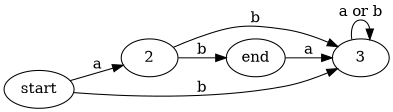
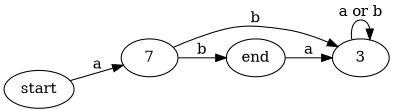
(150, 58) -> (150, 58)
(202, 95) -> none
